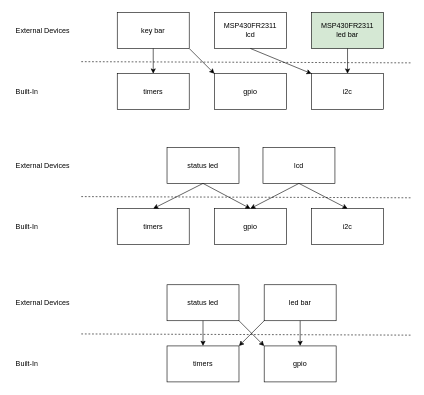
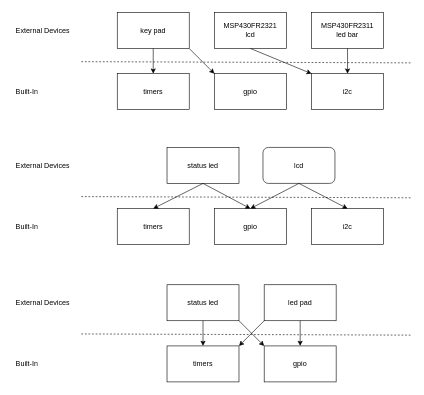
(153, 30) -> (153, 30)
(251, 30) -> (251, 30)
(348, 30) -> (348, 30)
(299, 165) -> (299, 165)
(300, 303) -> (300, 303)
